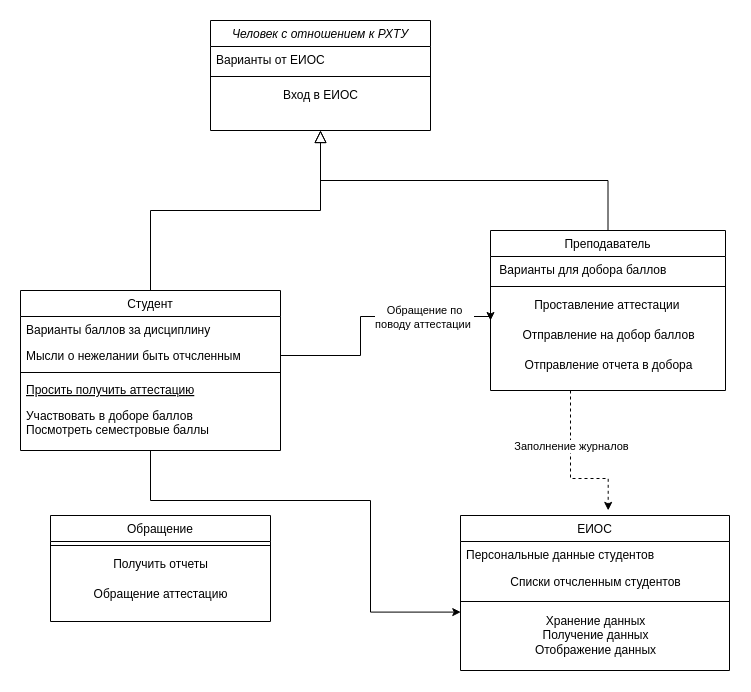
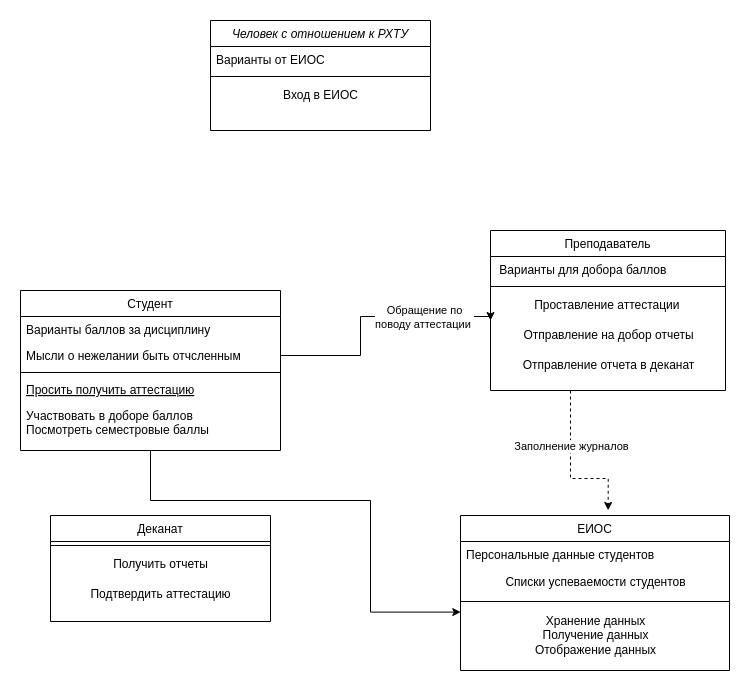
(490, 181) -> none
(210, 211) -> none
(609, 336) -> (609, 336)
(609, 366) -> (609, 366)
(160, 529) -> (160, 529)
(596, 583) -> (596, 583)
(161, 595) -> (161, 595)
